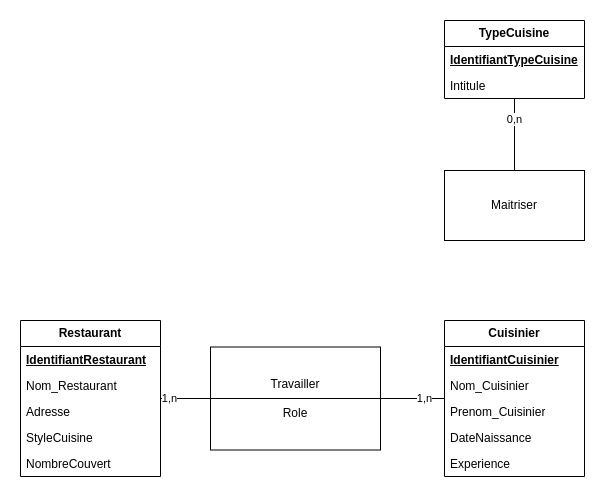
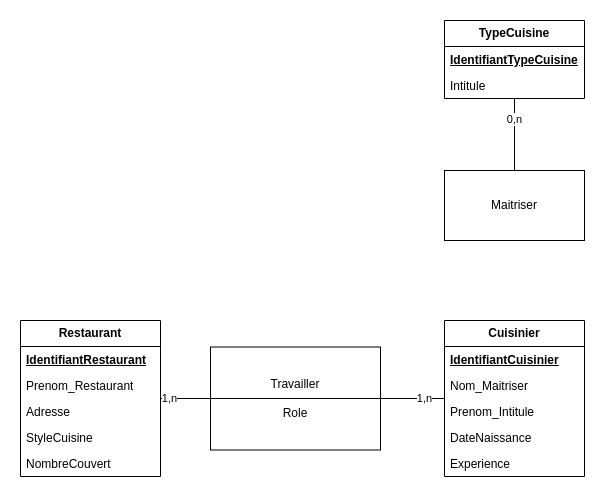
(74, 387) -> (84, 387)
(490, 387) -> (491, 387)
(500, 413) -> (498, 413)
